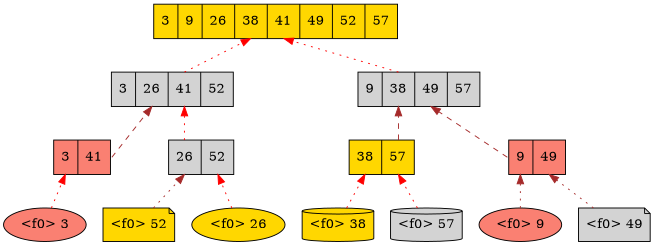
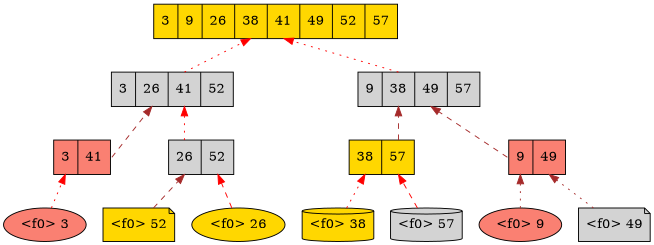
(166, 195) -> (166, 195)
(410, 195) -> (410, 195)
(227, 196) -> (227, 196)
